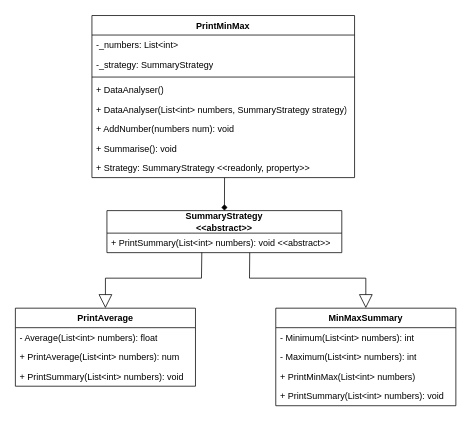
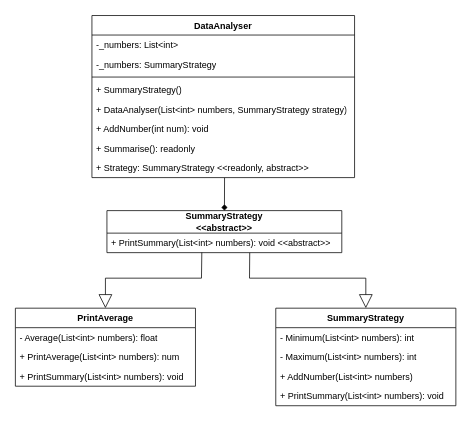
(223, 26) -> (223, 26)
(162, 65) -> (160, 65)
(134, 91) -> (143, 91)
(166, 130) -> (155, 130)
(138, 149) -> (148, 149)
(214, 169) -> (214, 169)
(366, 318) -> (366, 318)
(354, 377) -> (351, 377)
